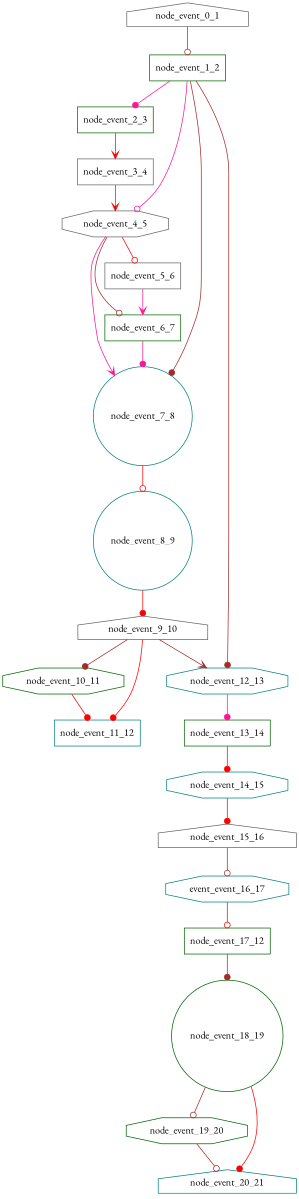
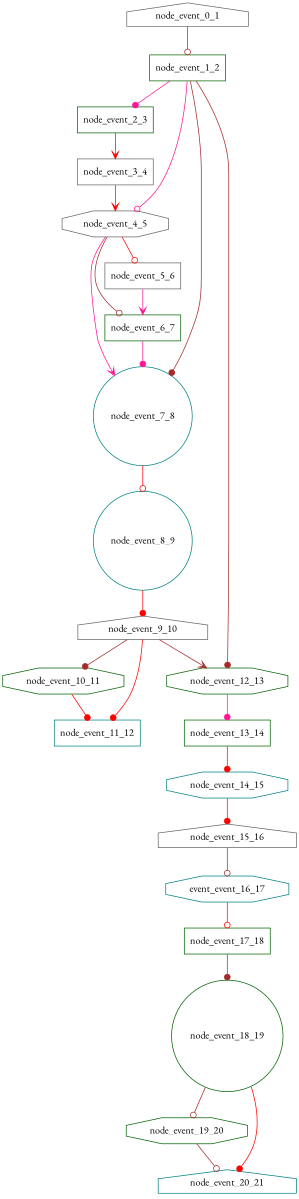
(227, 681) -> (227, 681)
(227, 941) -> (227, 941)
